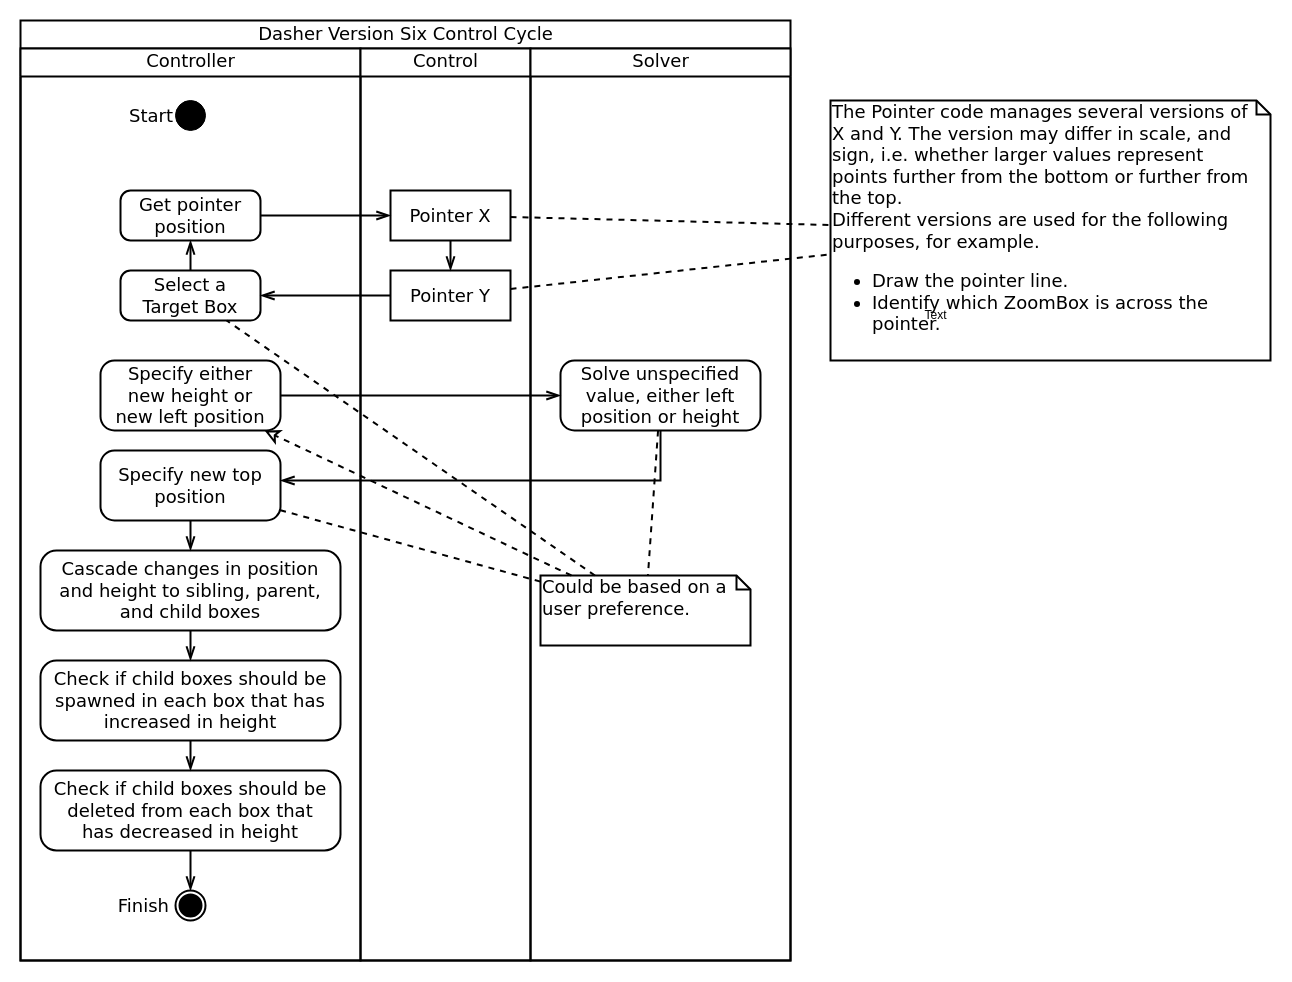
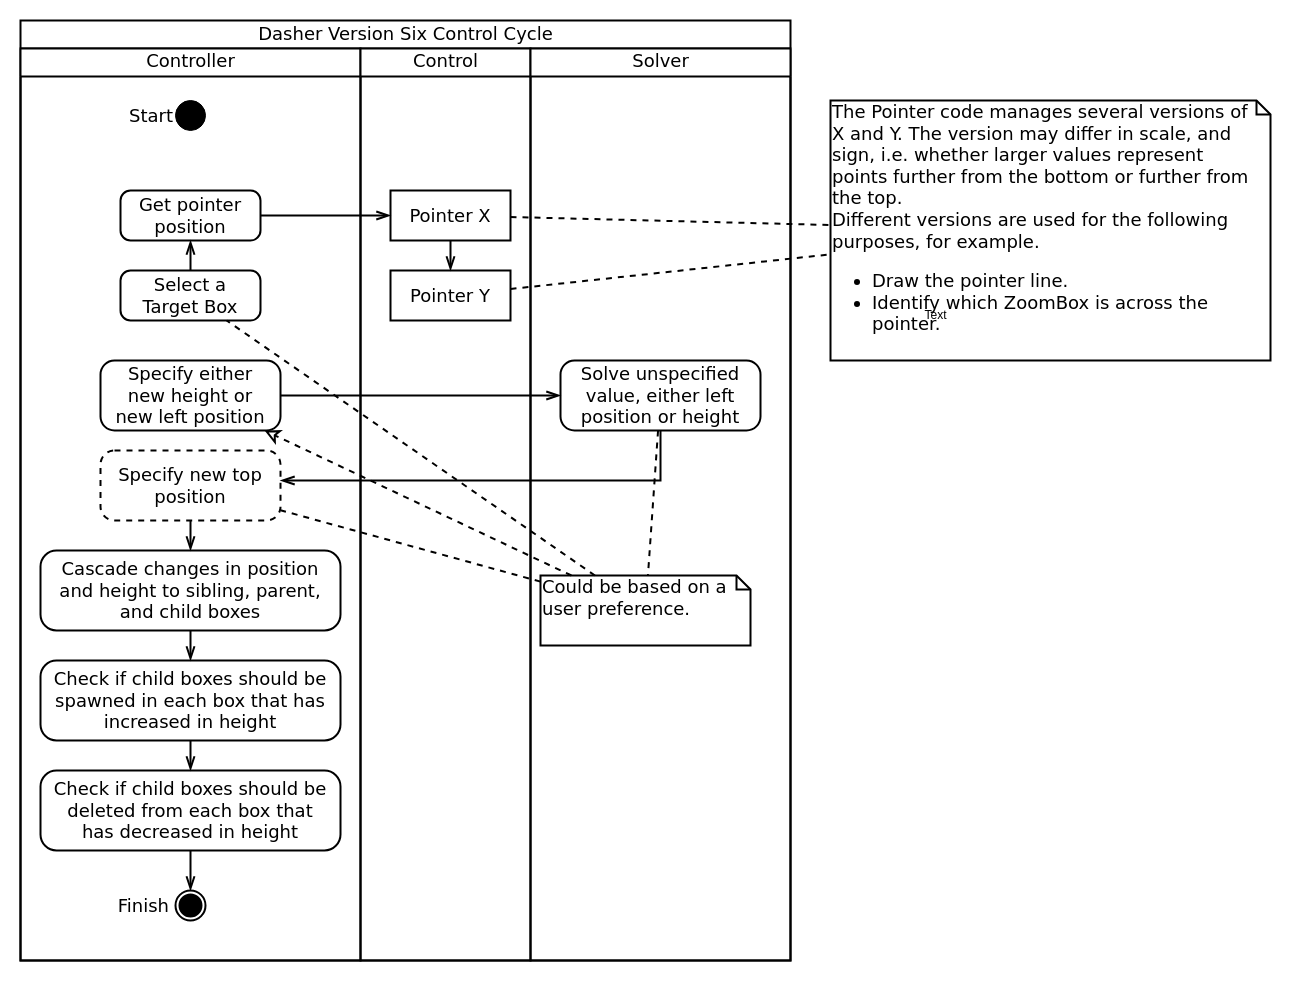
(328, 296) -> none
(191, 486) -> (191, 486)
